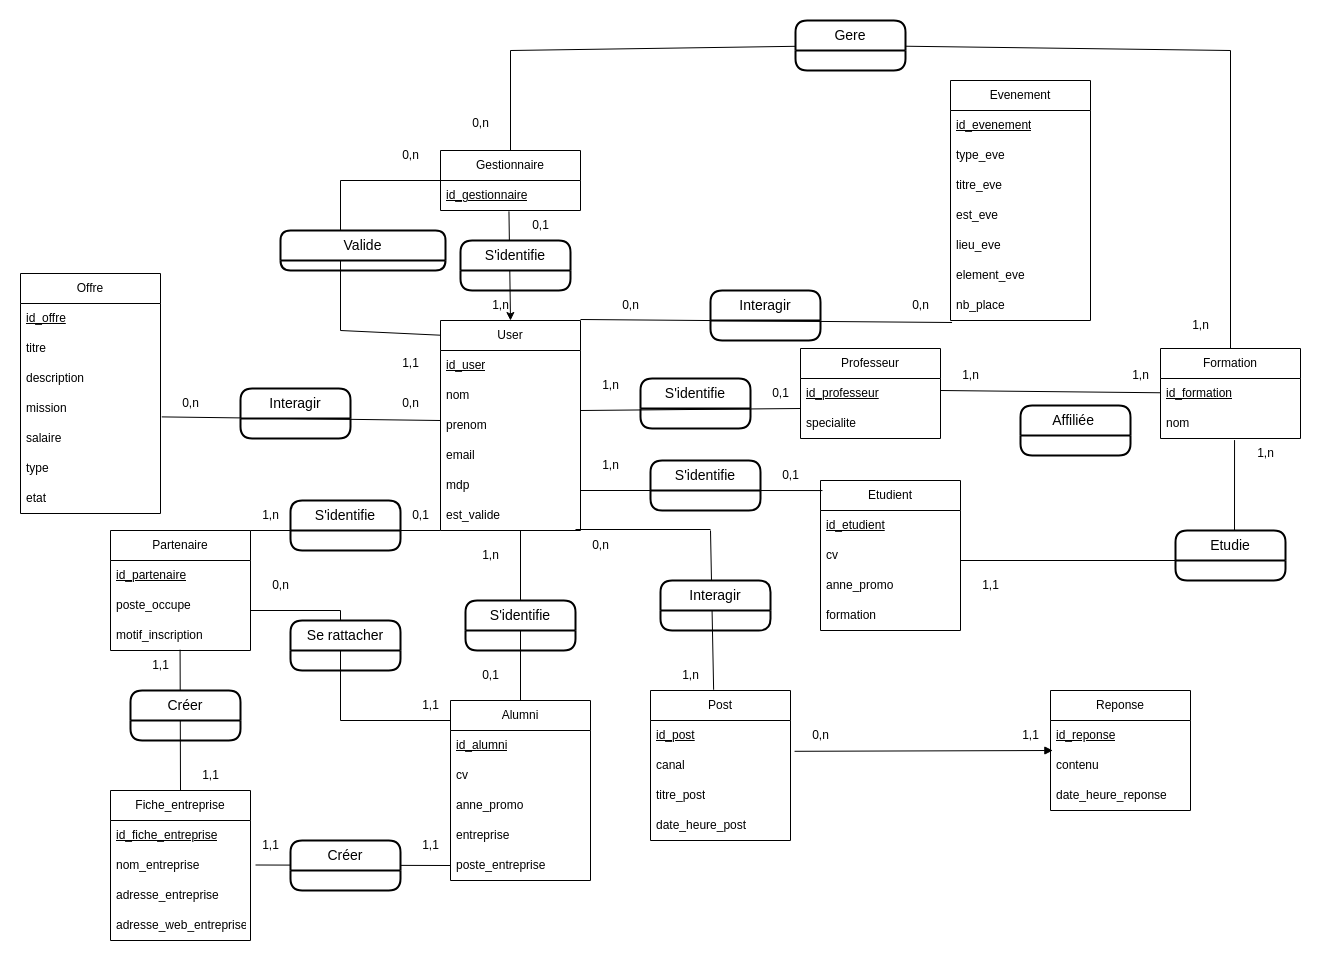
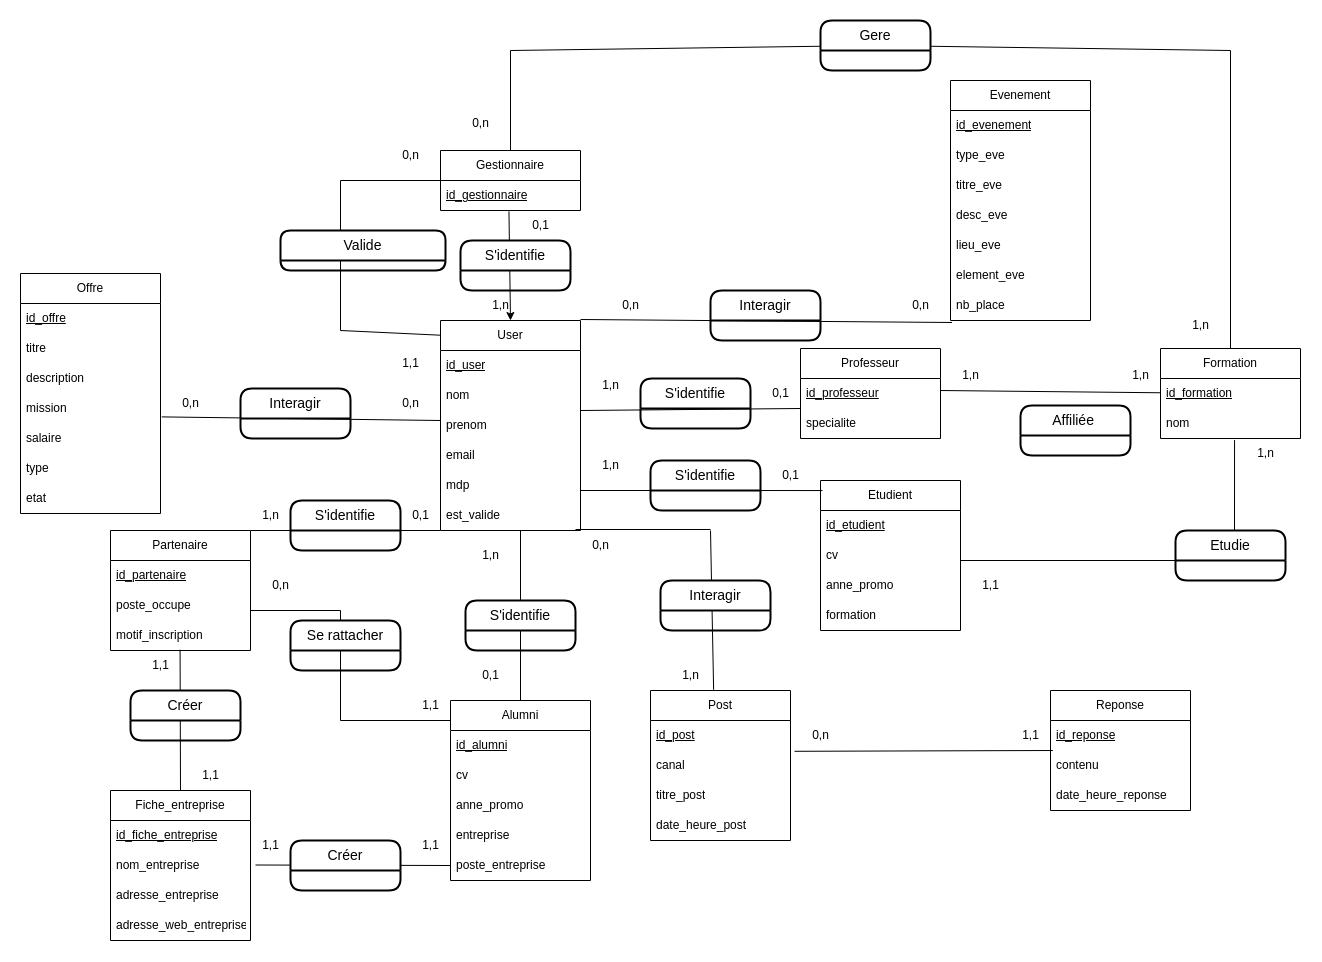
(851, 46) -> (876, 46)
(980, 216) -> (983, 216)
(1043, 751) -> (1047, 751)
